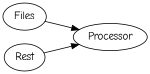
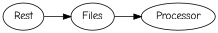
(58, 50) -> (54, 17)
